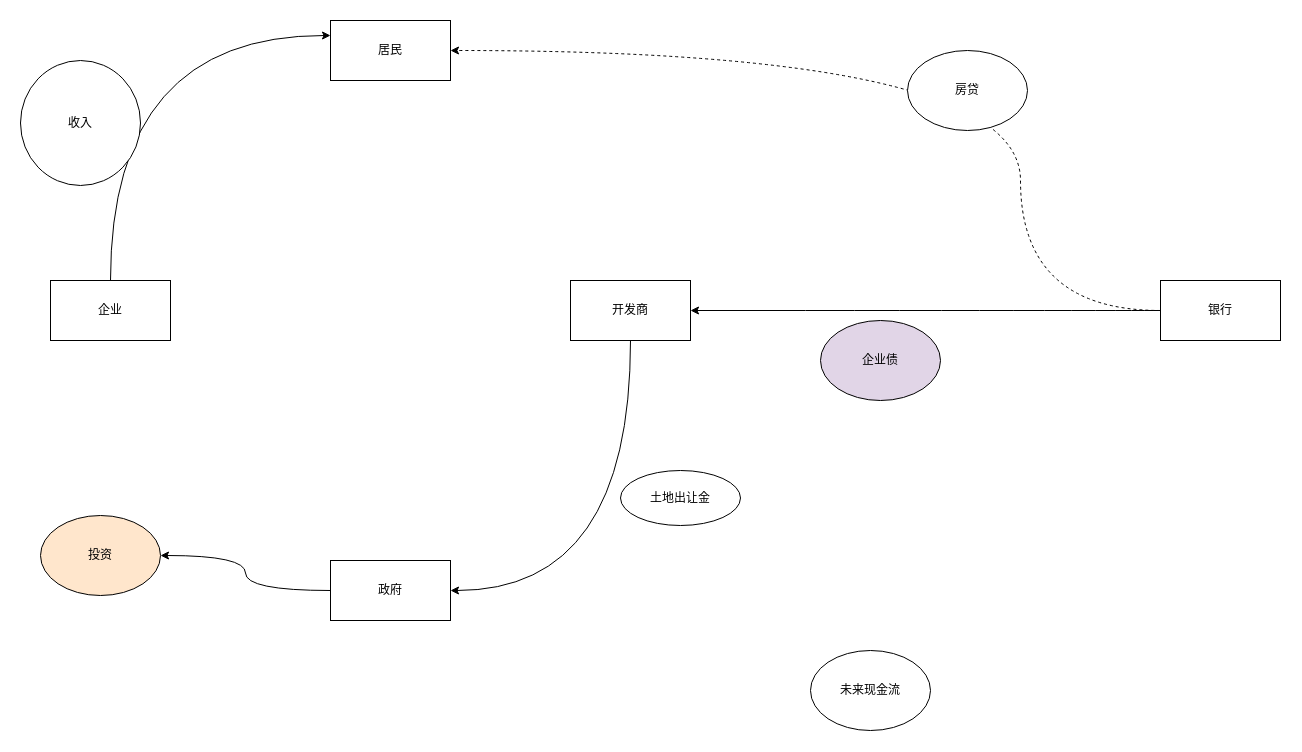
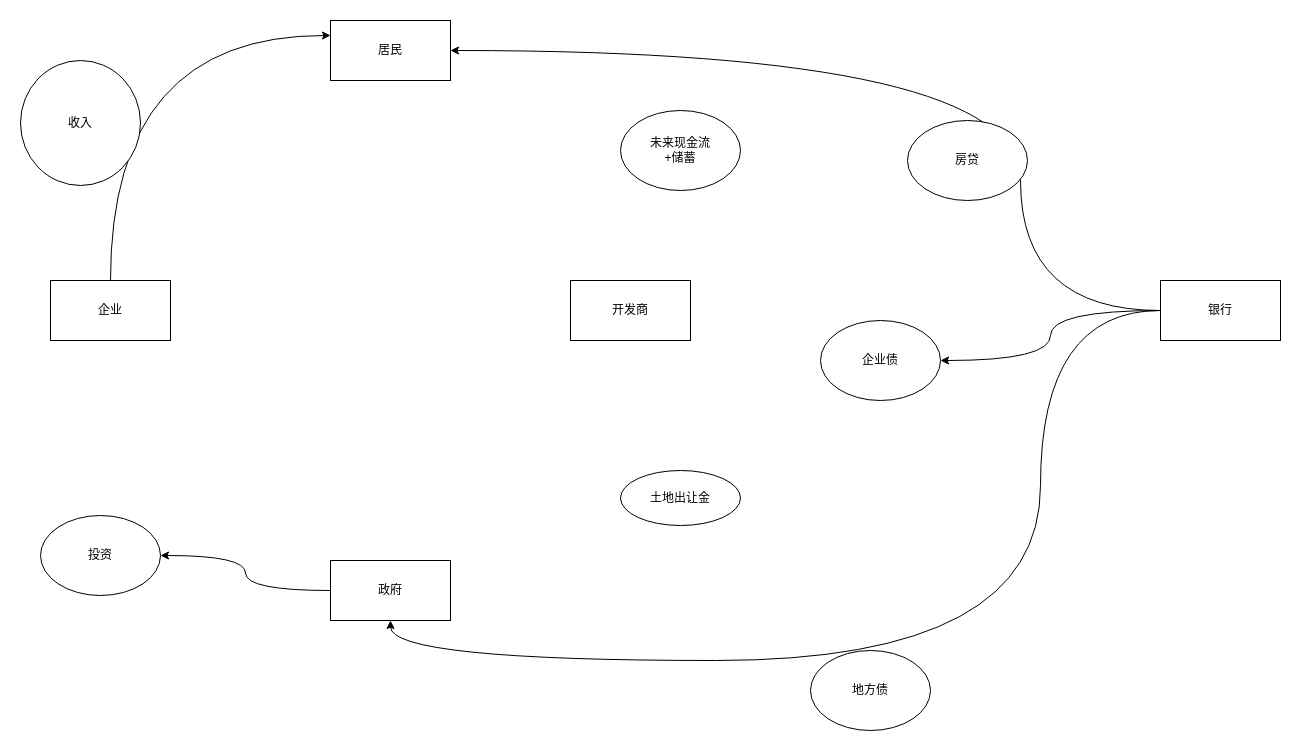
(851, 78) -> (851, 78)
(968, 91) -> (968, 161)
none -> (681, 151)
(914, 311) -> (1047, 344)
(881, 361) -> (881, 361)
(598, 508) -> none
(101, 556) -> (101, 556)
none -> (868, 647)
(871, 691) -> (871, 691)
